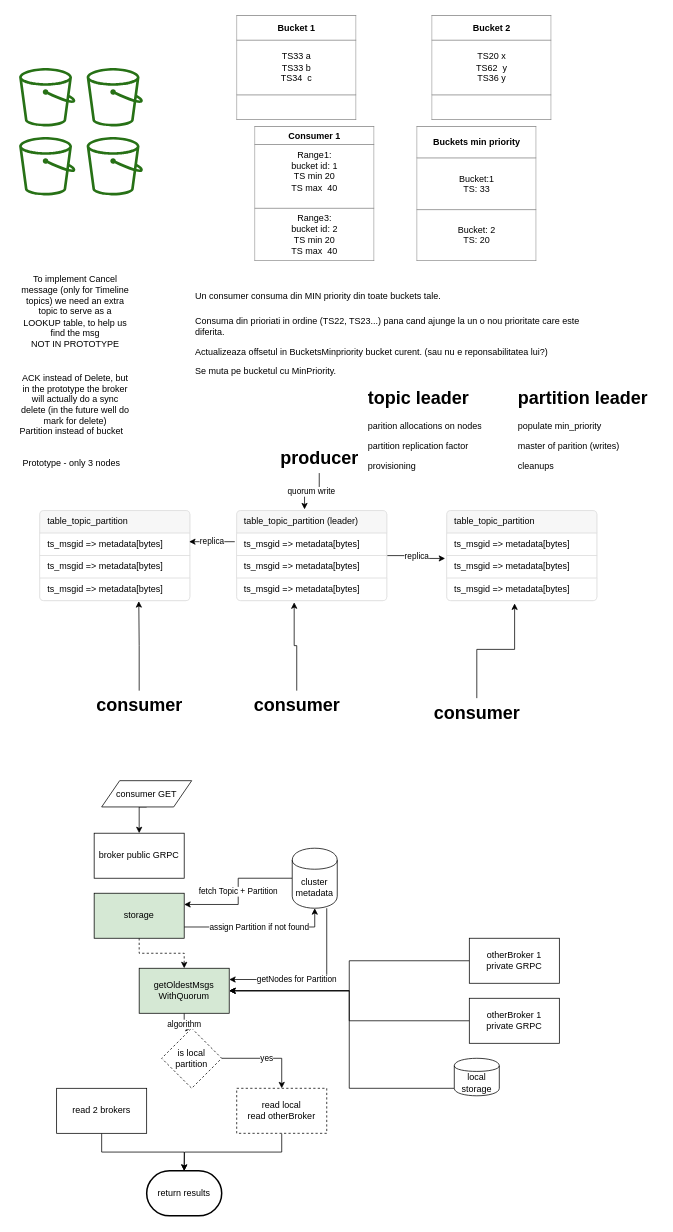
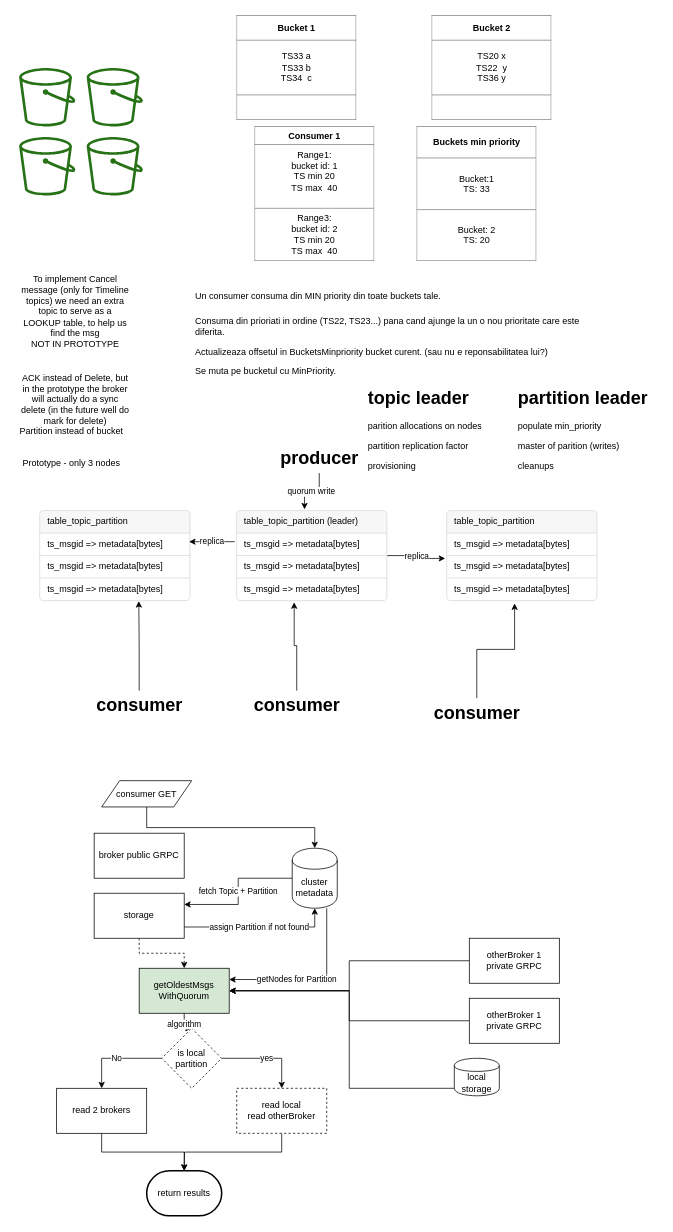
(451, 37) -> (451, 37)
(139, 814) -> (228, 827)
(139, 915) -> (139, 915)
none -> (120, 1058)
